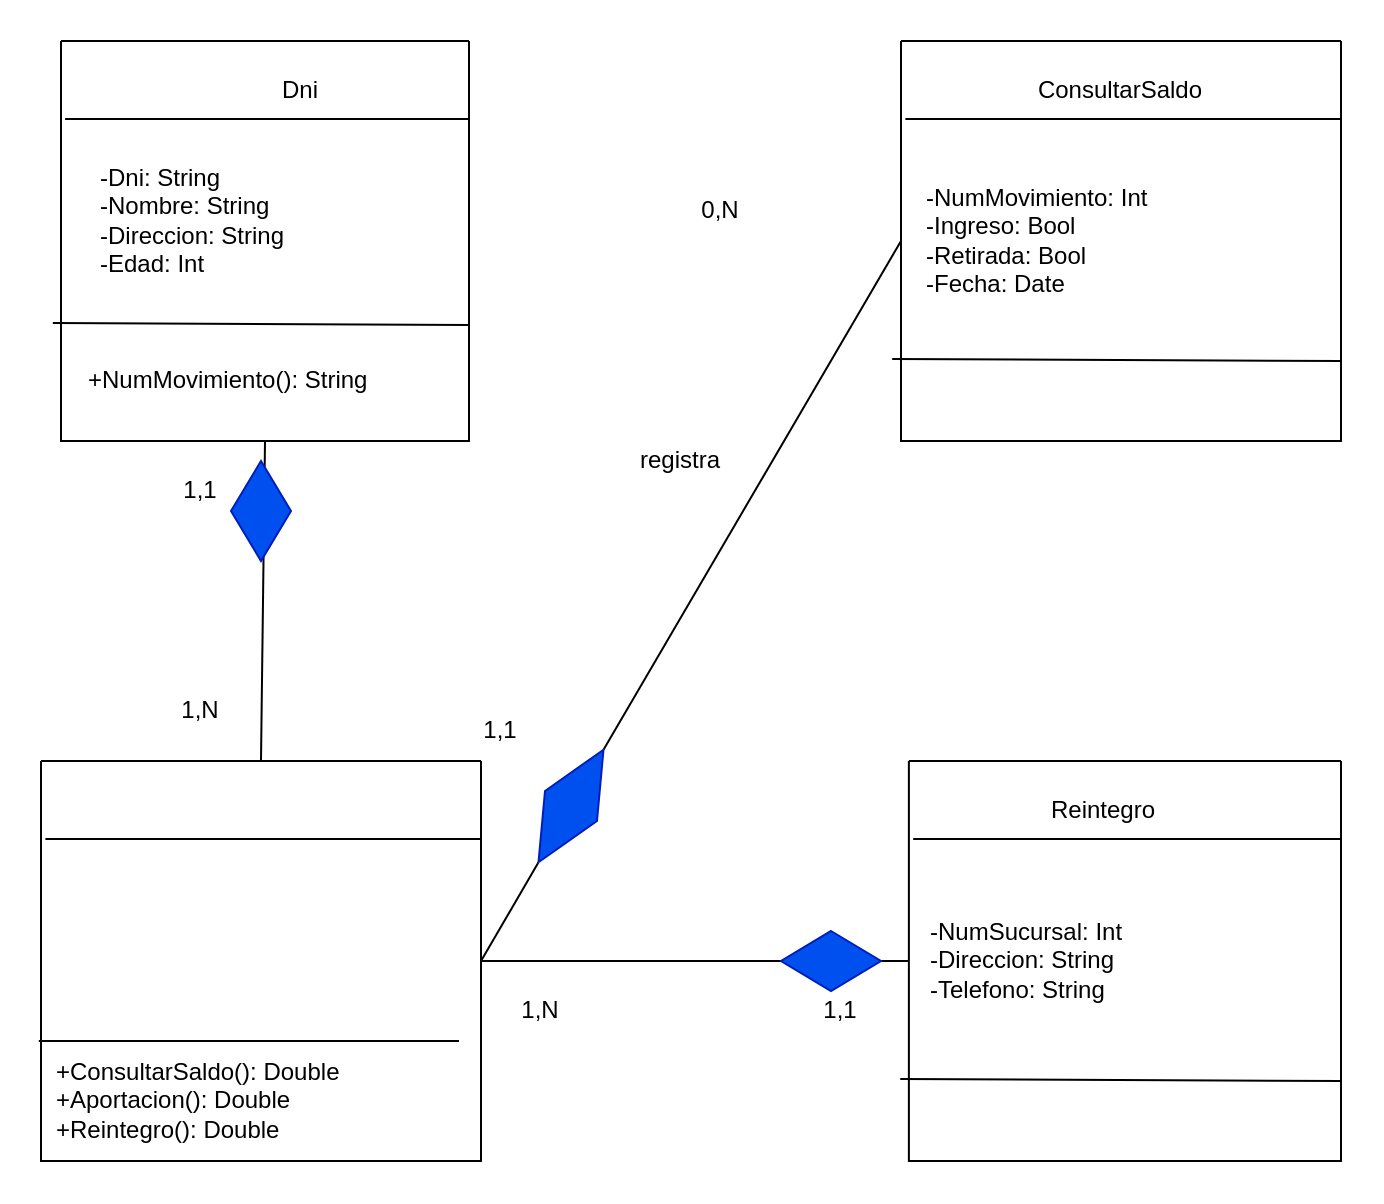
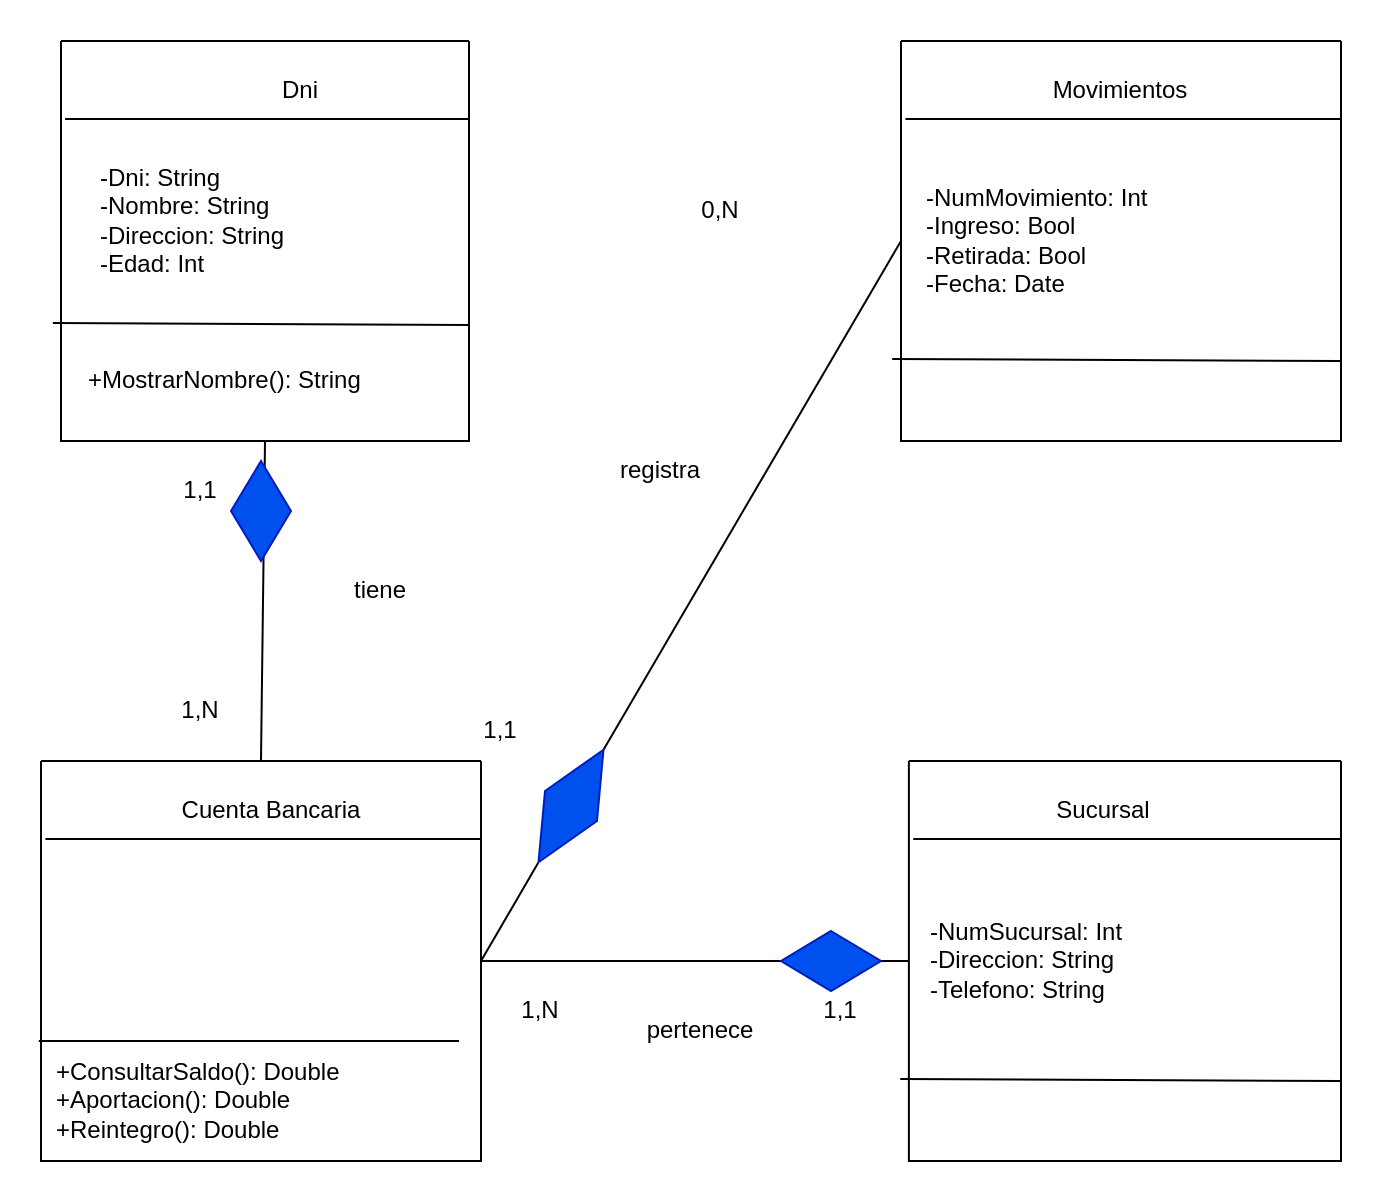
(1121, 91) -> (1121, 91)
(235, 381) -> (241, 381)
(681, 461) -> (661, 471)
none -> (381, 591)
none -> (272, 811)
(1104, 811) -> (1104, 811)
none -> (701, 1031)
